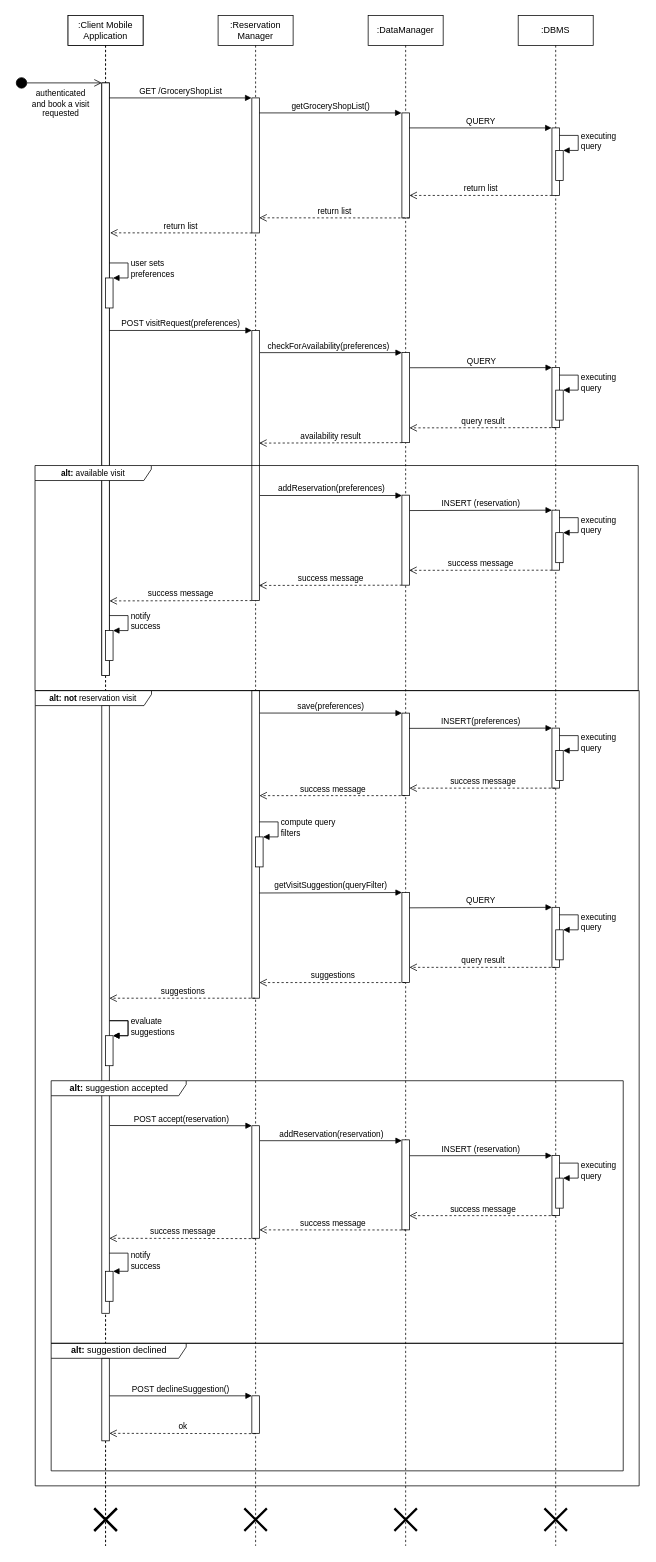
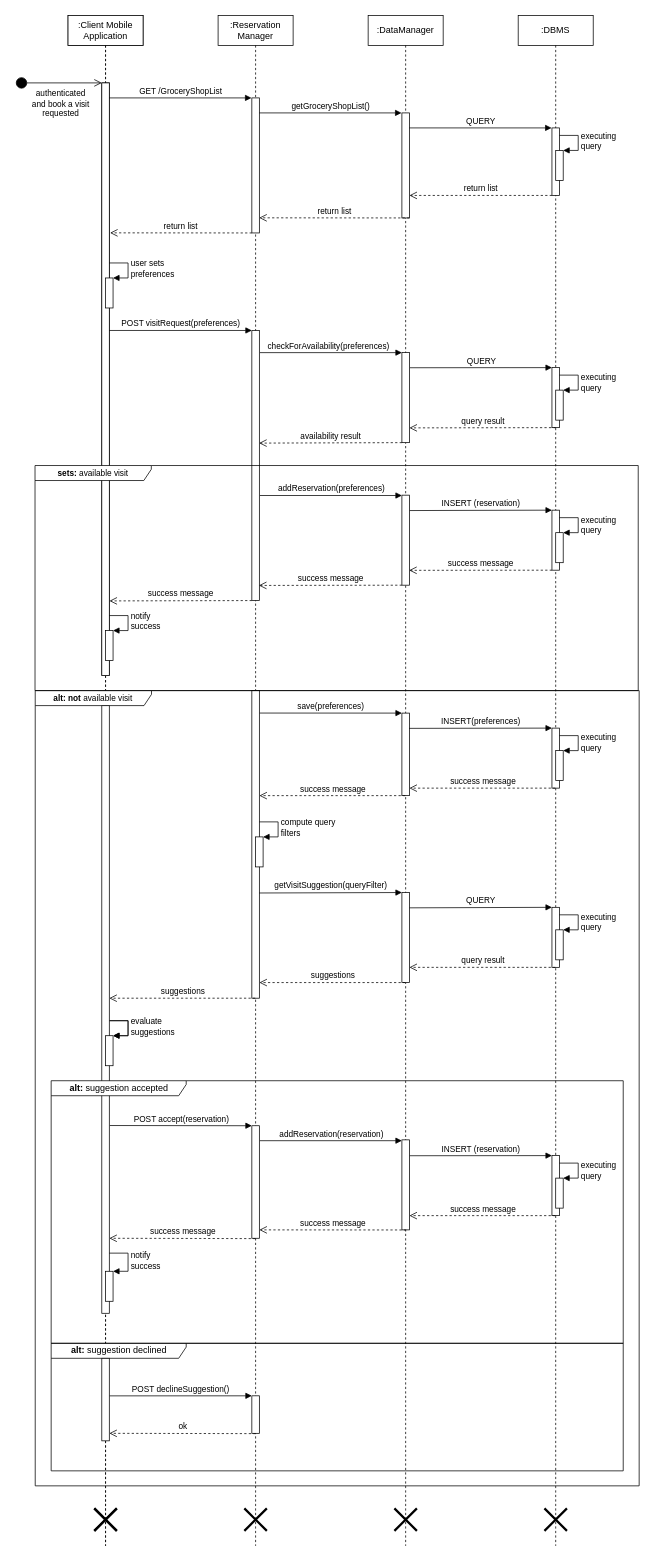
(93, 473) -> (93, 473)
(93, 698) -> (93, 698)
